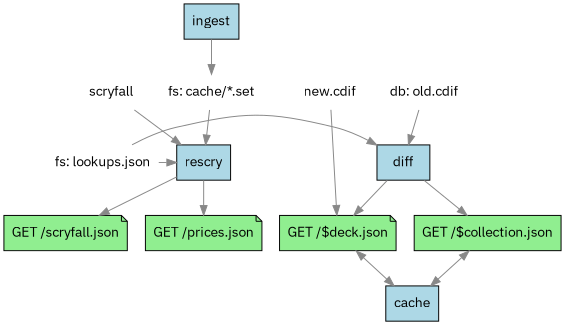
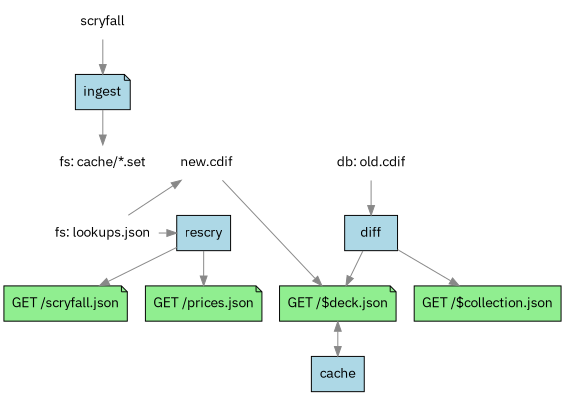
(212, 22) -> (103, 92)
(250, 115) -> (151, 200)
(154, 124) -> (103, 52)
(208, 127) -> none
(450, 268) -> none
